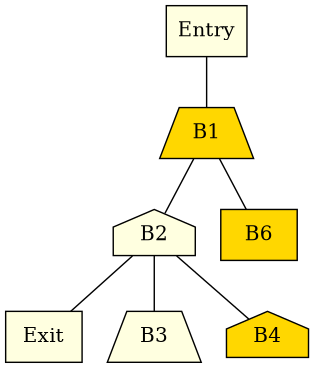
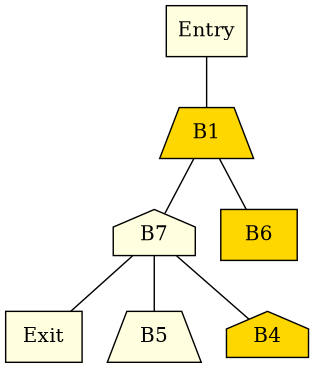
(154, 235) -> (154, 235)
(154, 337) -> (154, 337)
